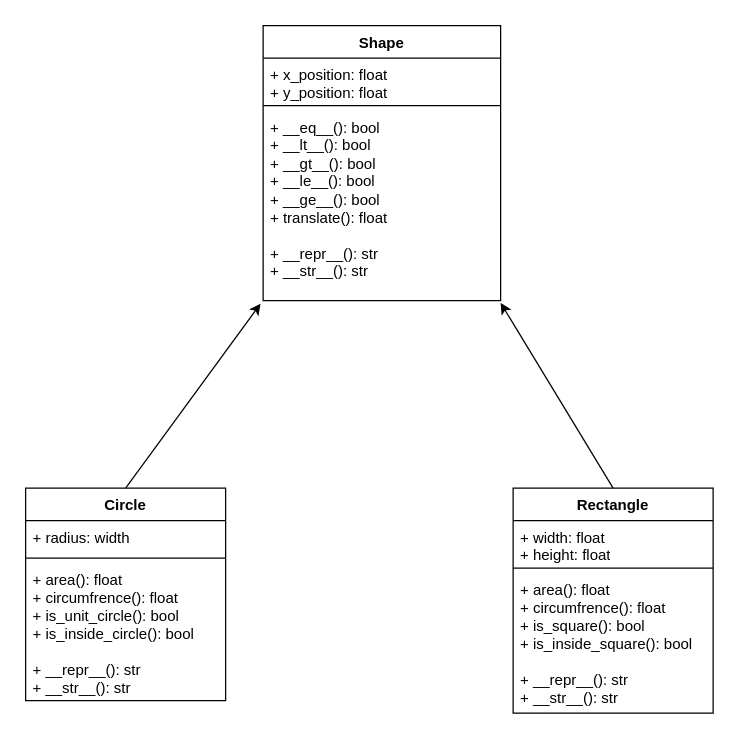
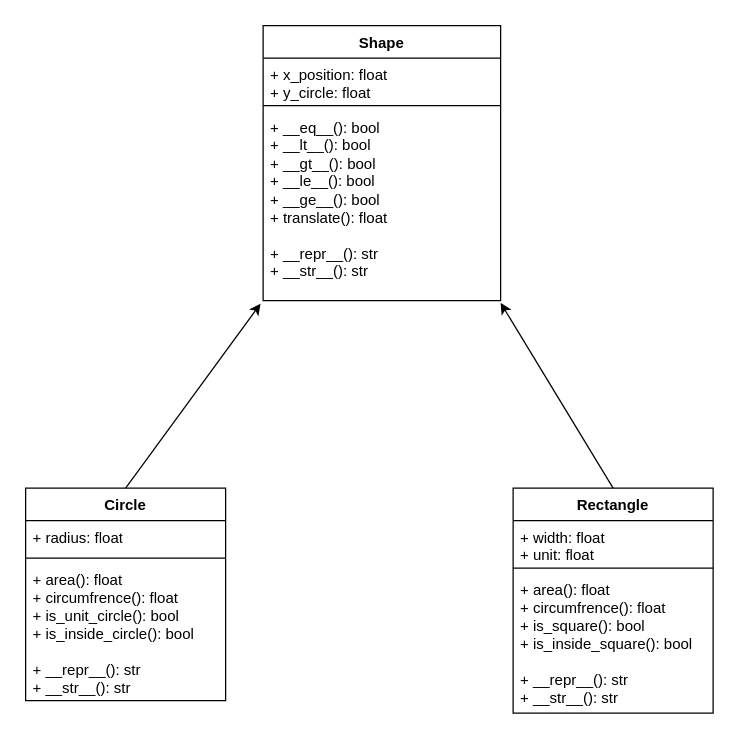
(339, 85) -> (339, 85)
(86, 538) -> (86, 538)
(574, 547) -> (570, 547)
